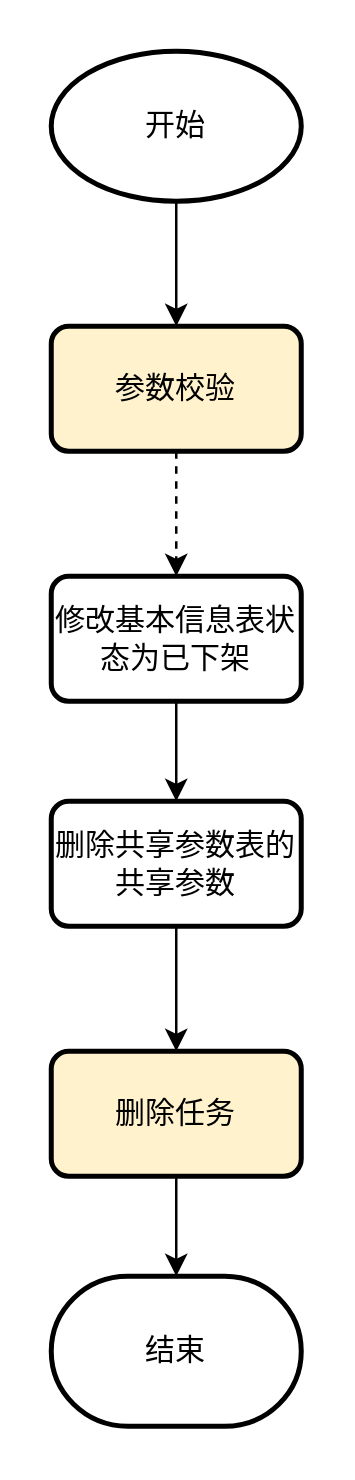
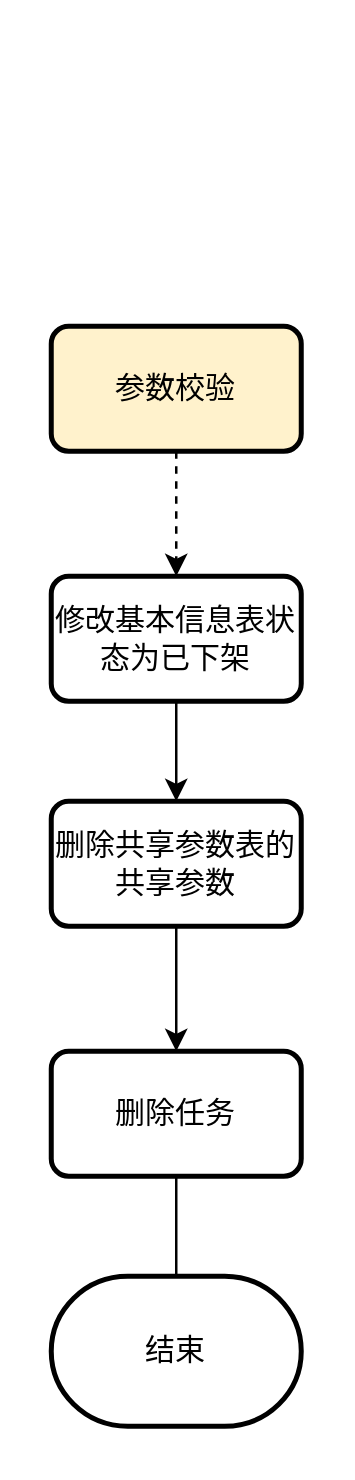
(176, 126) -> none
(176, 255) -> none
(176, 1114) -> (176, 1114)
(176, 1258) -> (176, 1265)
